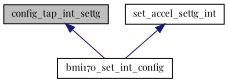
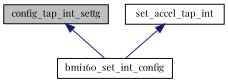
(175, 14) -> (175, 14)
(115, 68) -> (115, 68)
